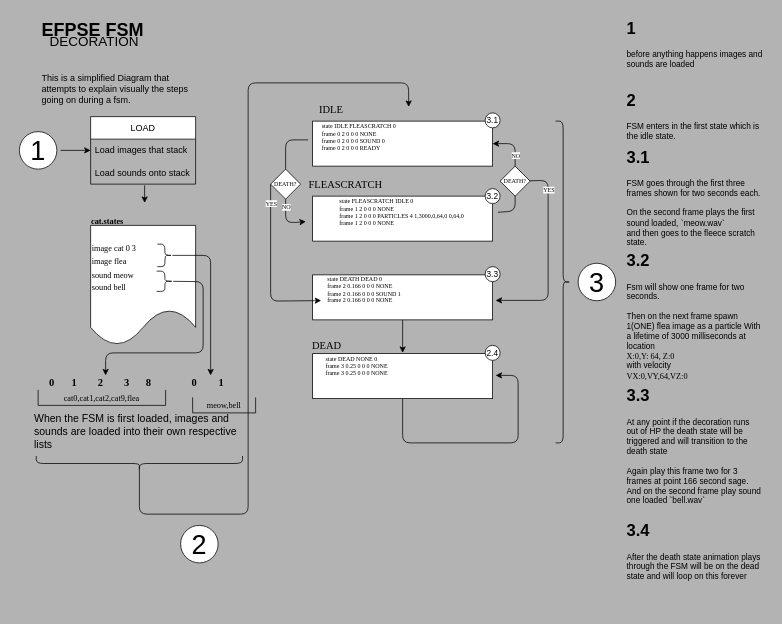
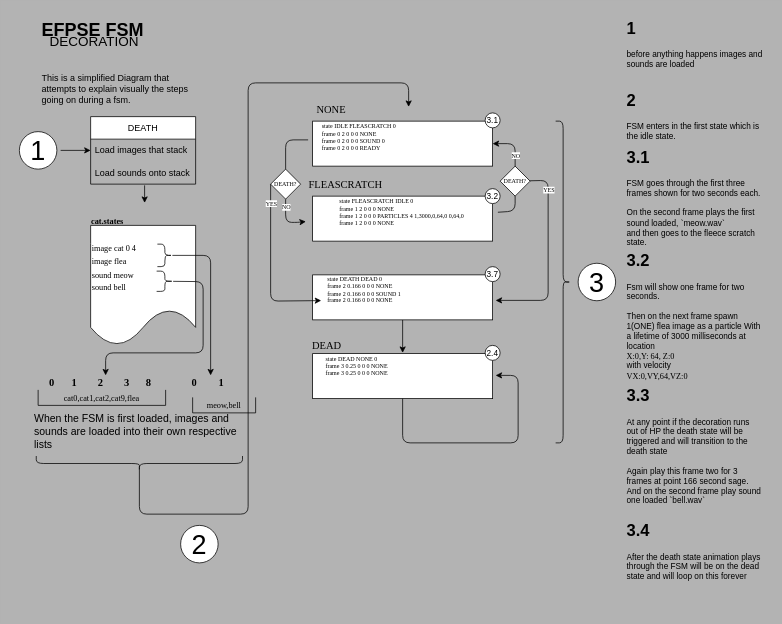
(331, 110) -> (331, 110)
(143, 128) -> (143, 128)
(125, 267) -> (125, 267)
(492, 274) -> (492, 274)
